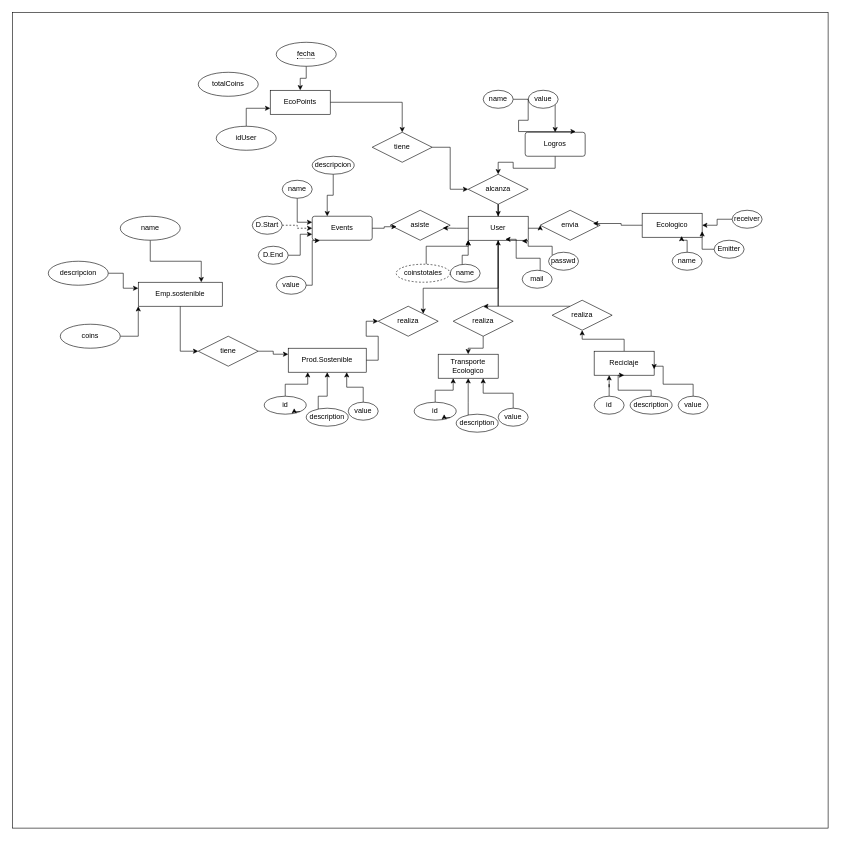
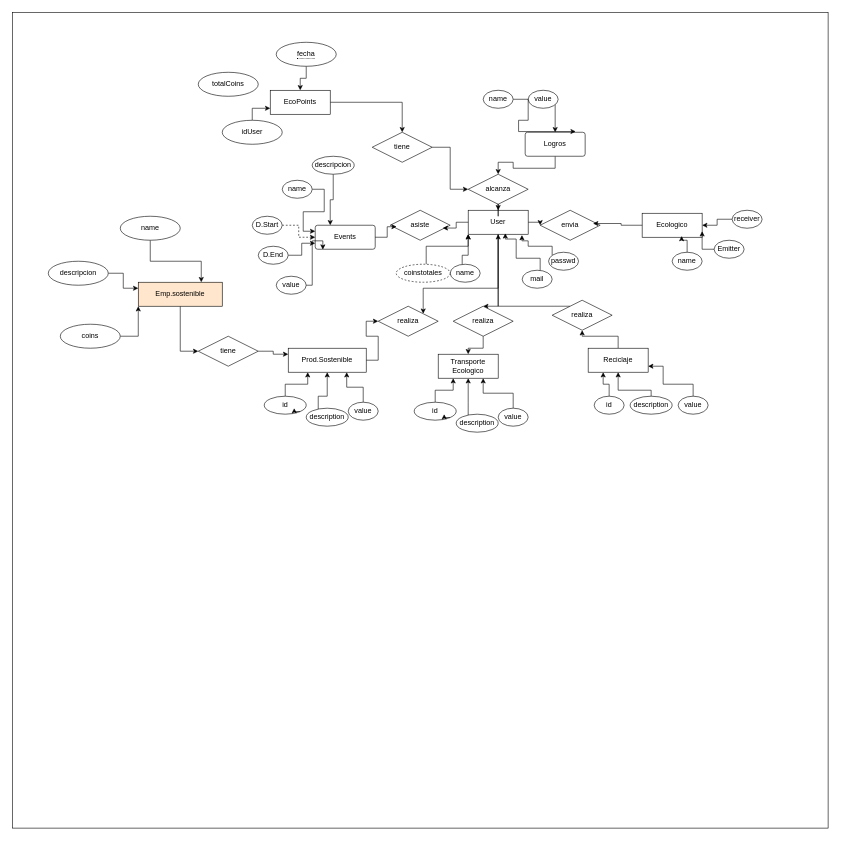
(246, 138) -> (252, 132)
(342, 228) -> (345, 237)
(498, 228) -> (498, 222)
(180, 294) -> (180, 294)
(624, 363) -> (618, 360)
